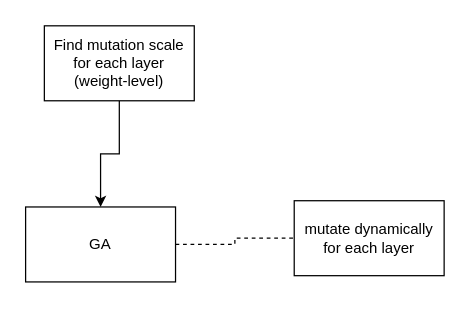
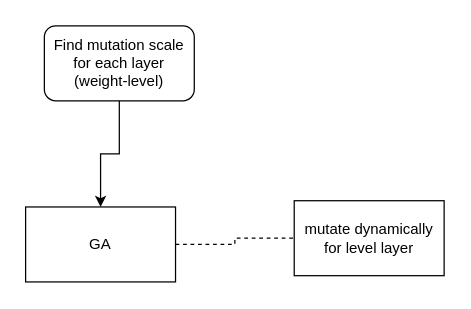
(119, 63) -> (119, 63)
(369, 238) -> (369, 238)
